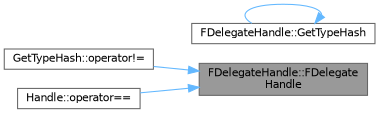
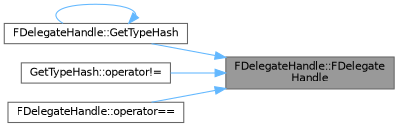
none -> (183, 50)
(79, 99) -> (96, 112)
